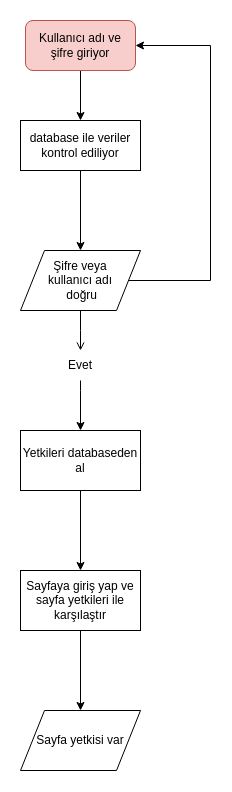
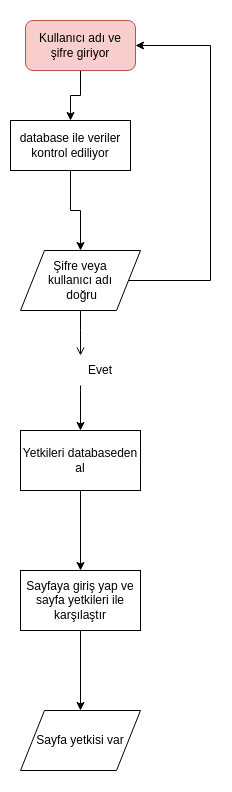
(81, 146) -> (71, 146)
(81, 366) -> (101, 371)
